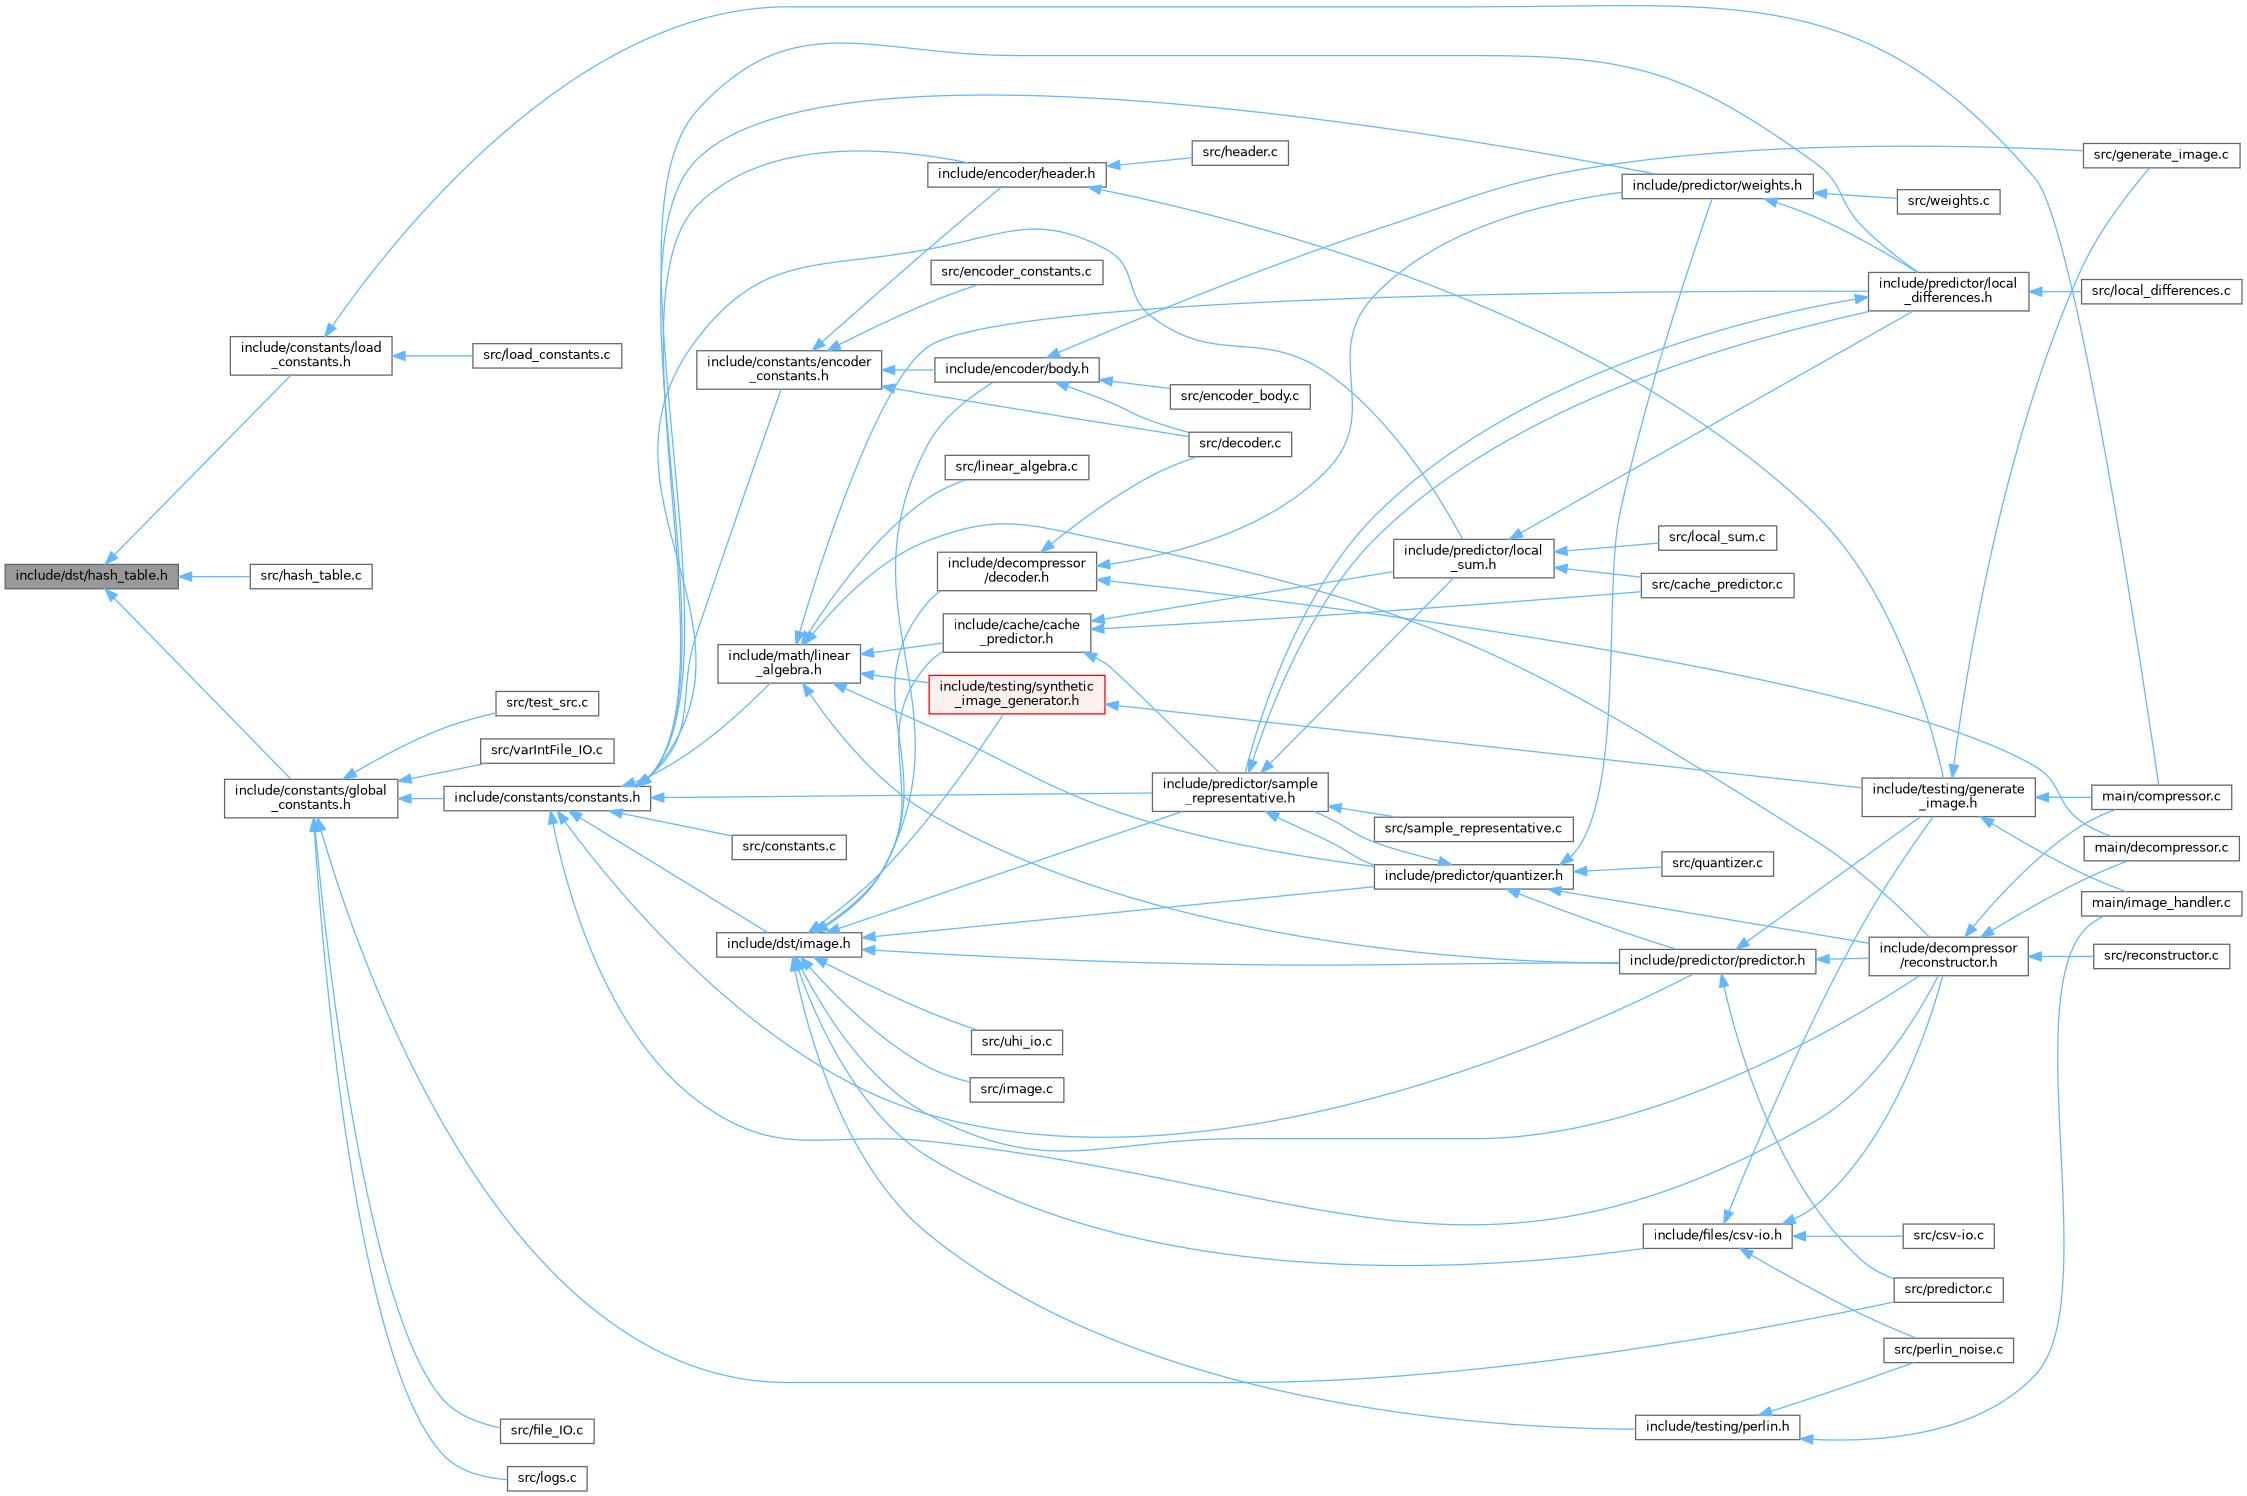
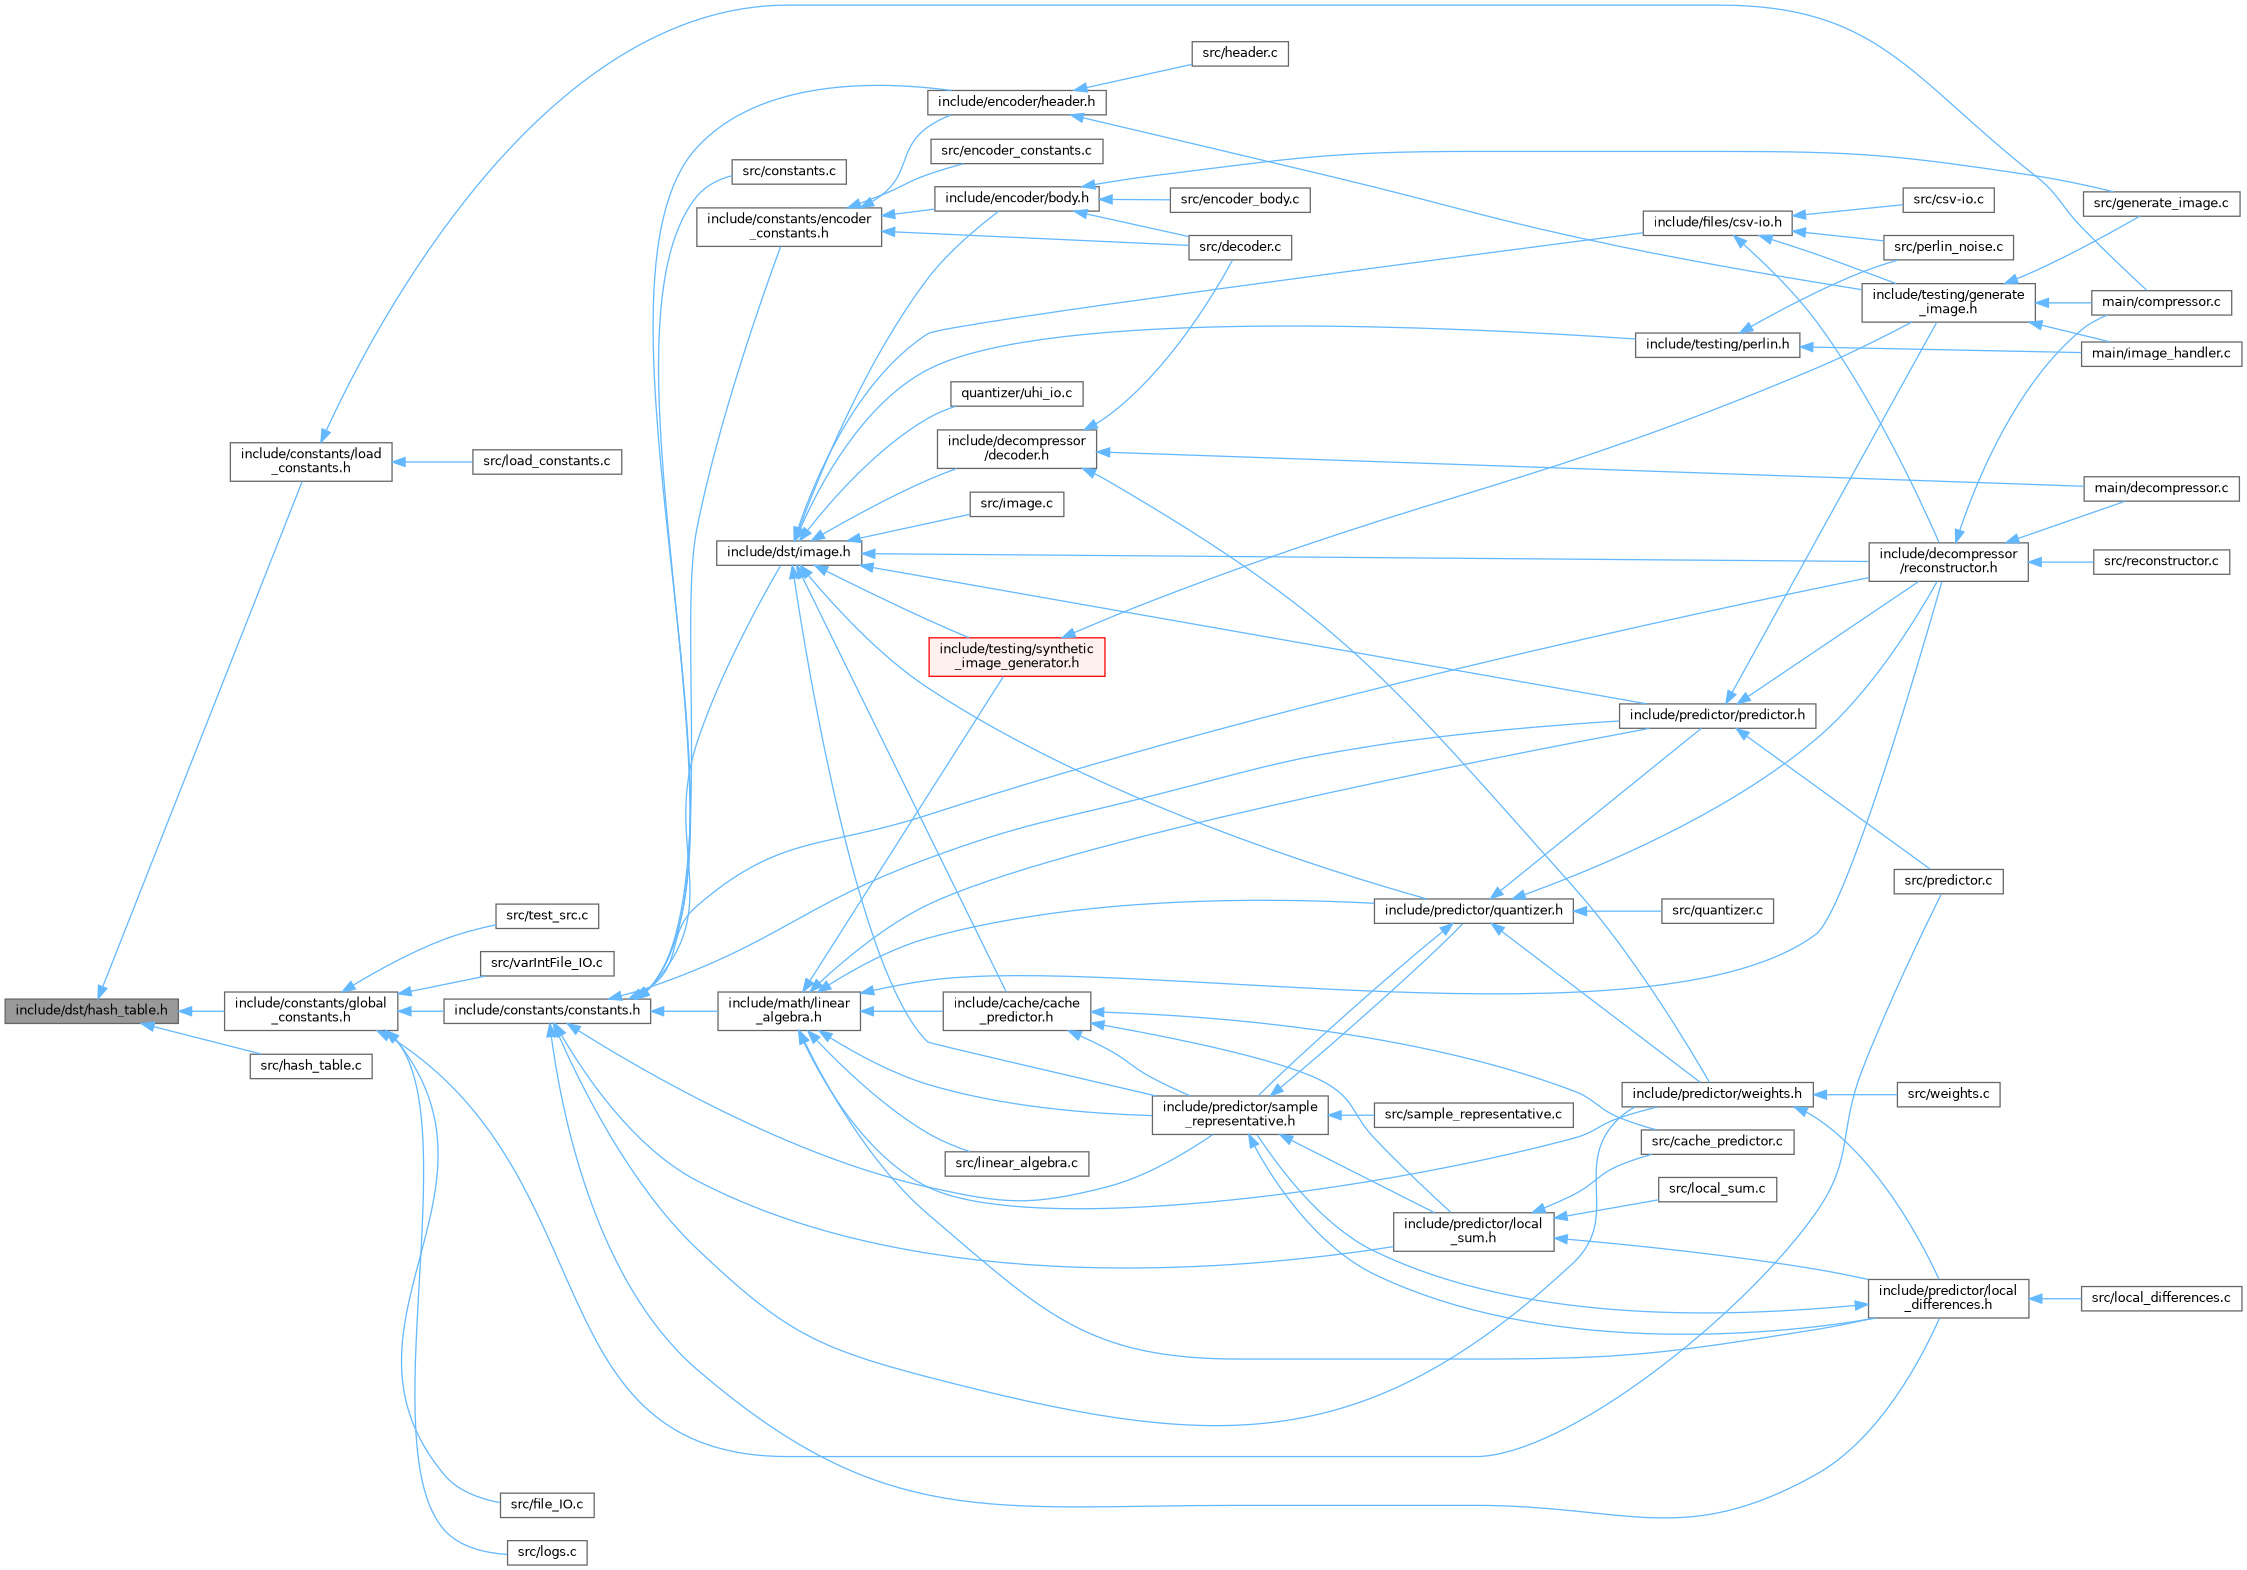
(1017, 1042) -> (1017, 394)
none -> (985, 1098)
none -> (1201, 1203)
